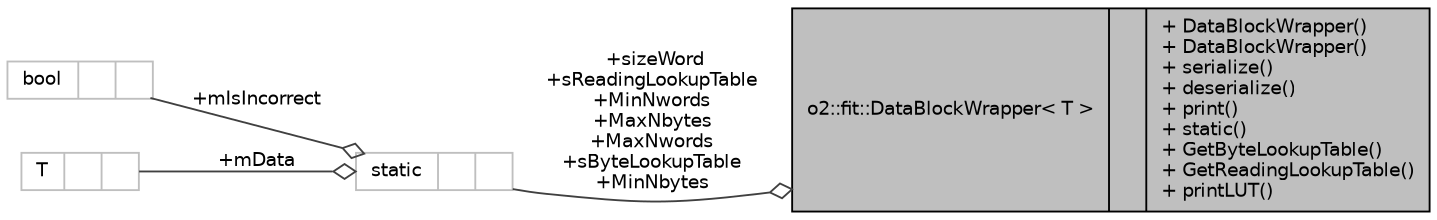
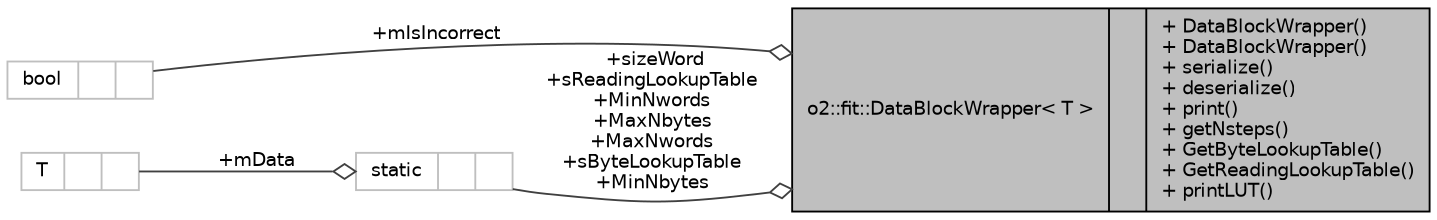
(246, 123) -> (461, 47)
(1204, 130) -> (1226, 130)
